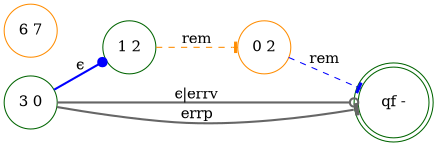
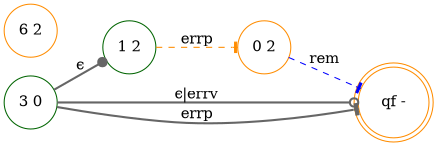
(31, 31) -> (31, 31)
(197, 40) -> (197, 40)
(76, 77) -> (76, 77)
(394, 102) -> (394, 102)
